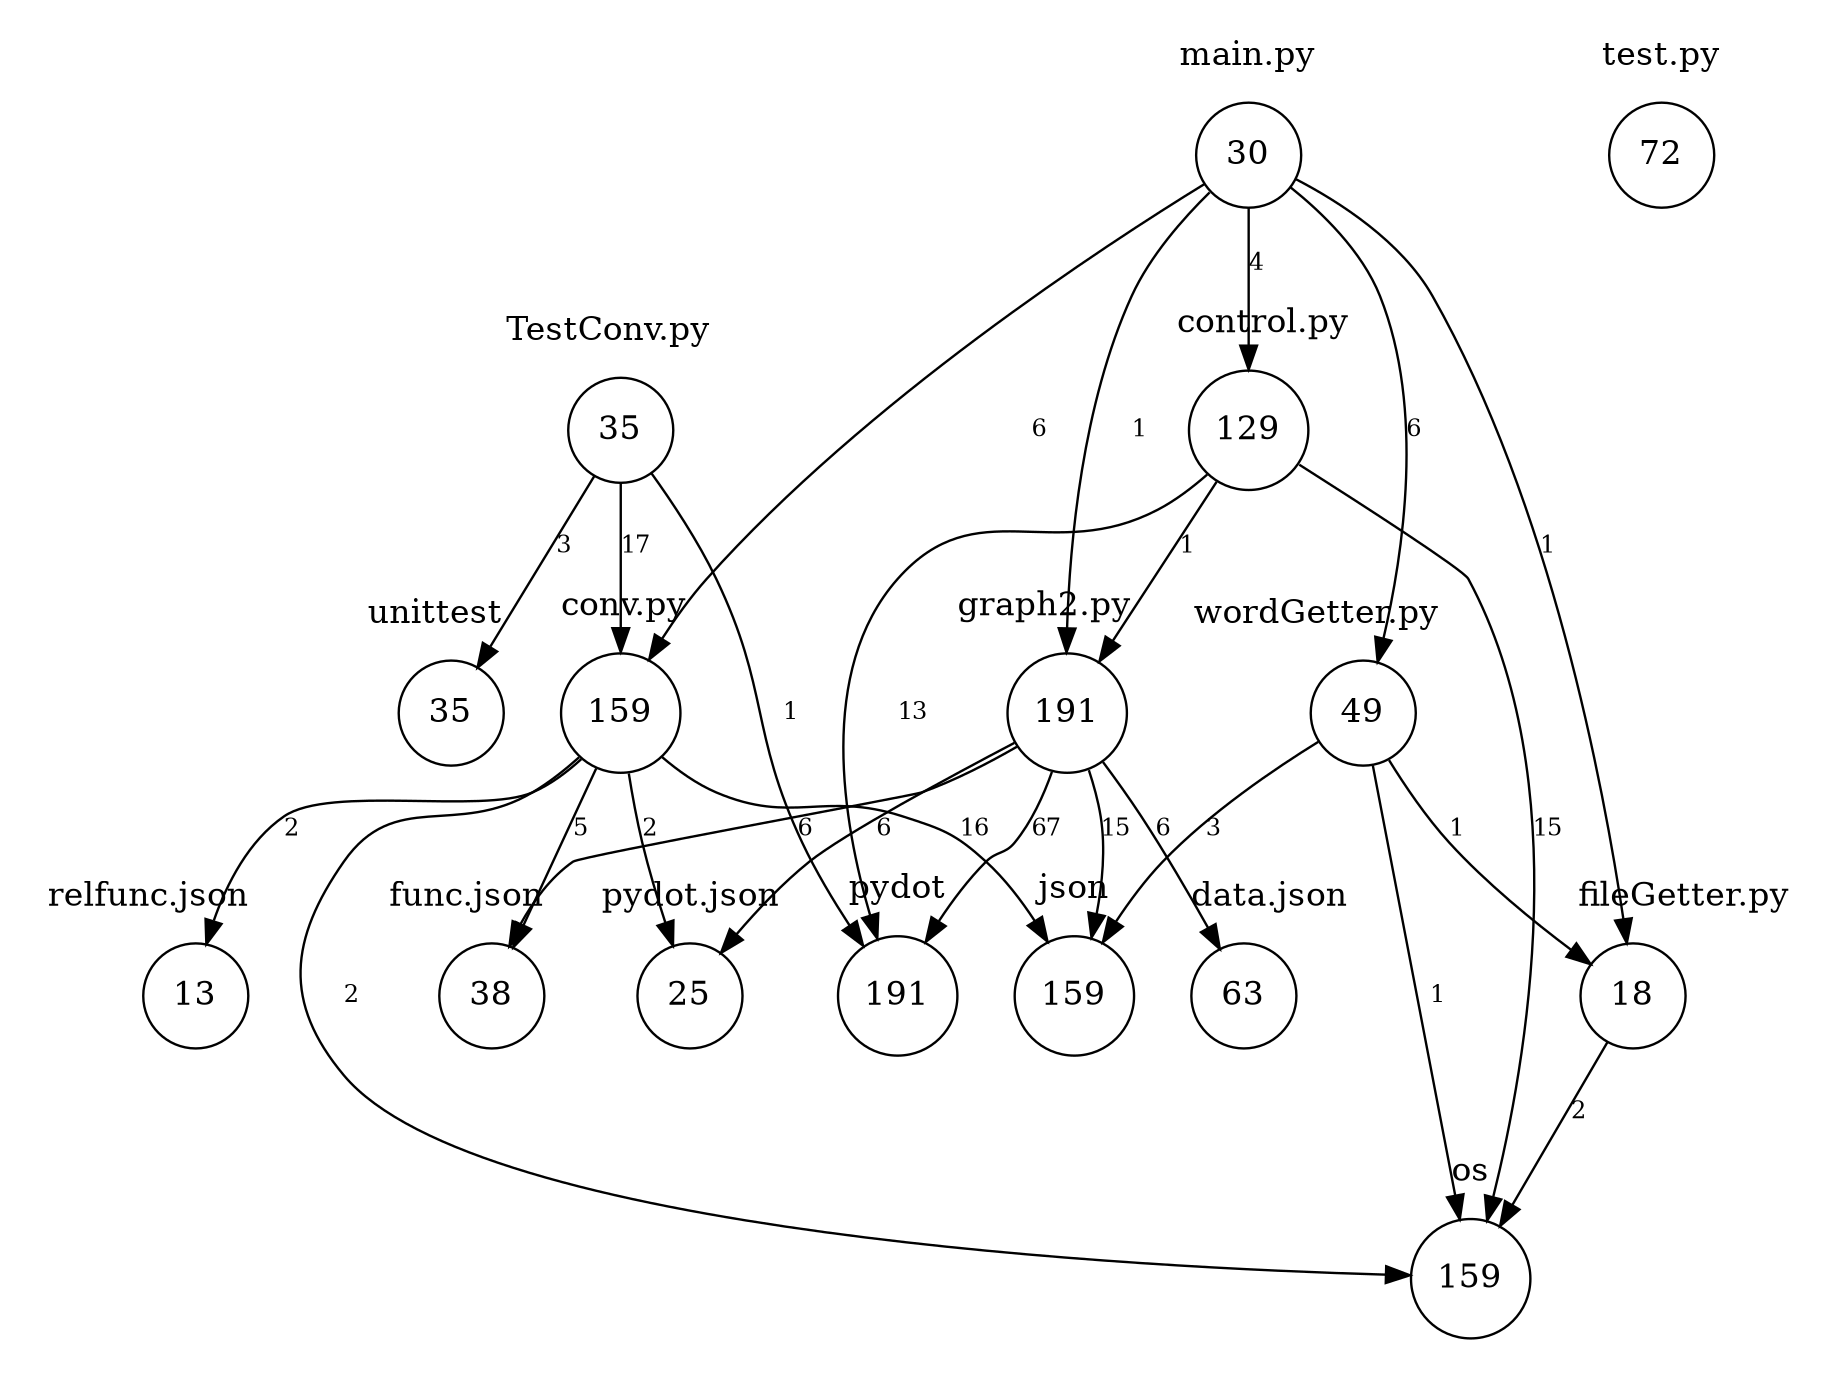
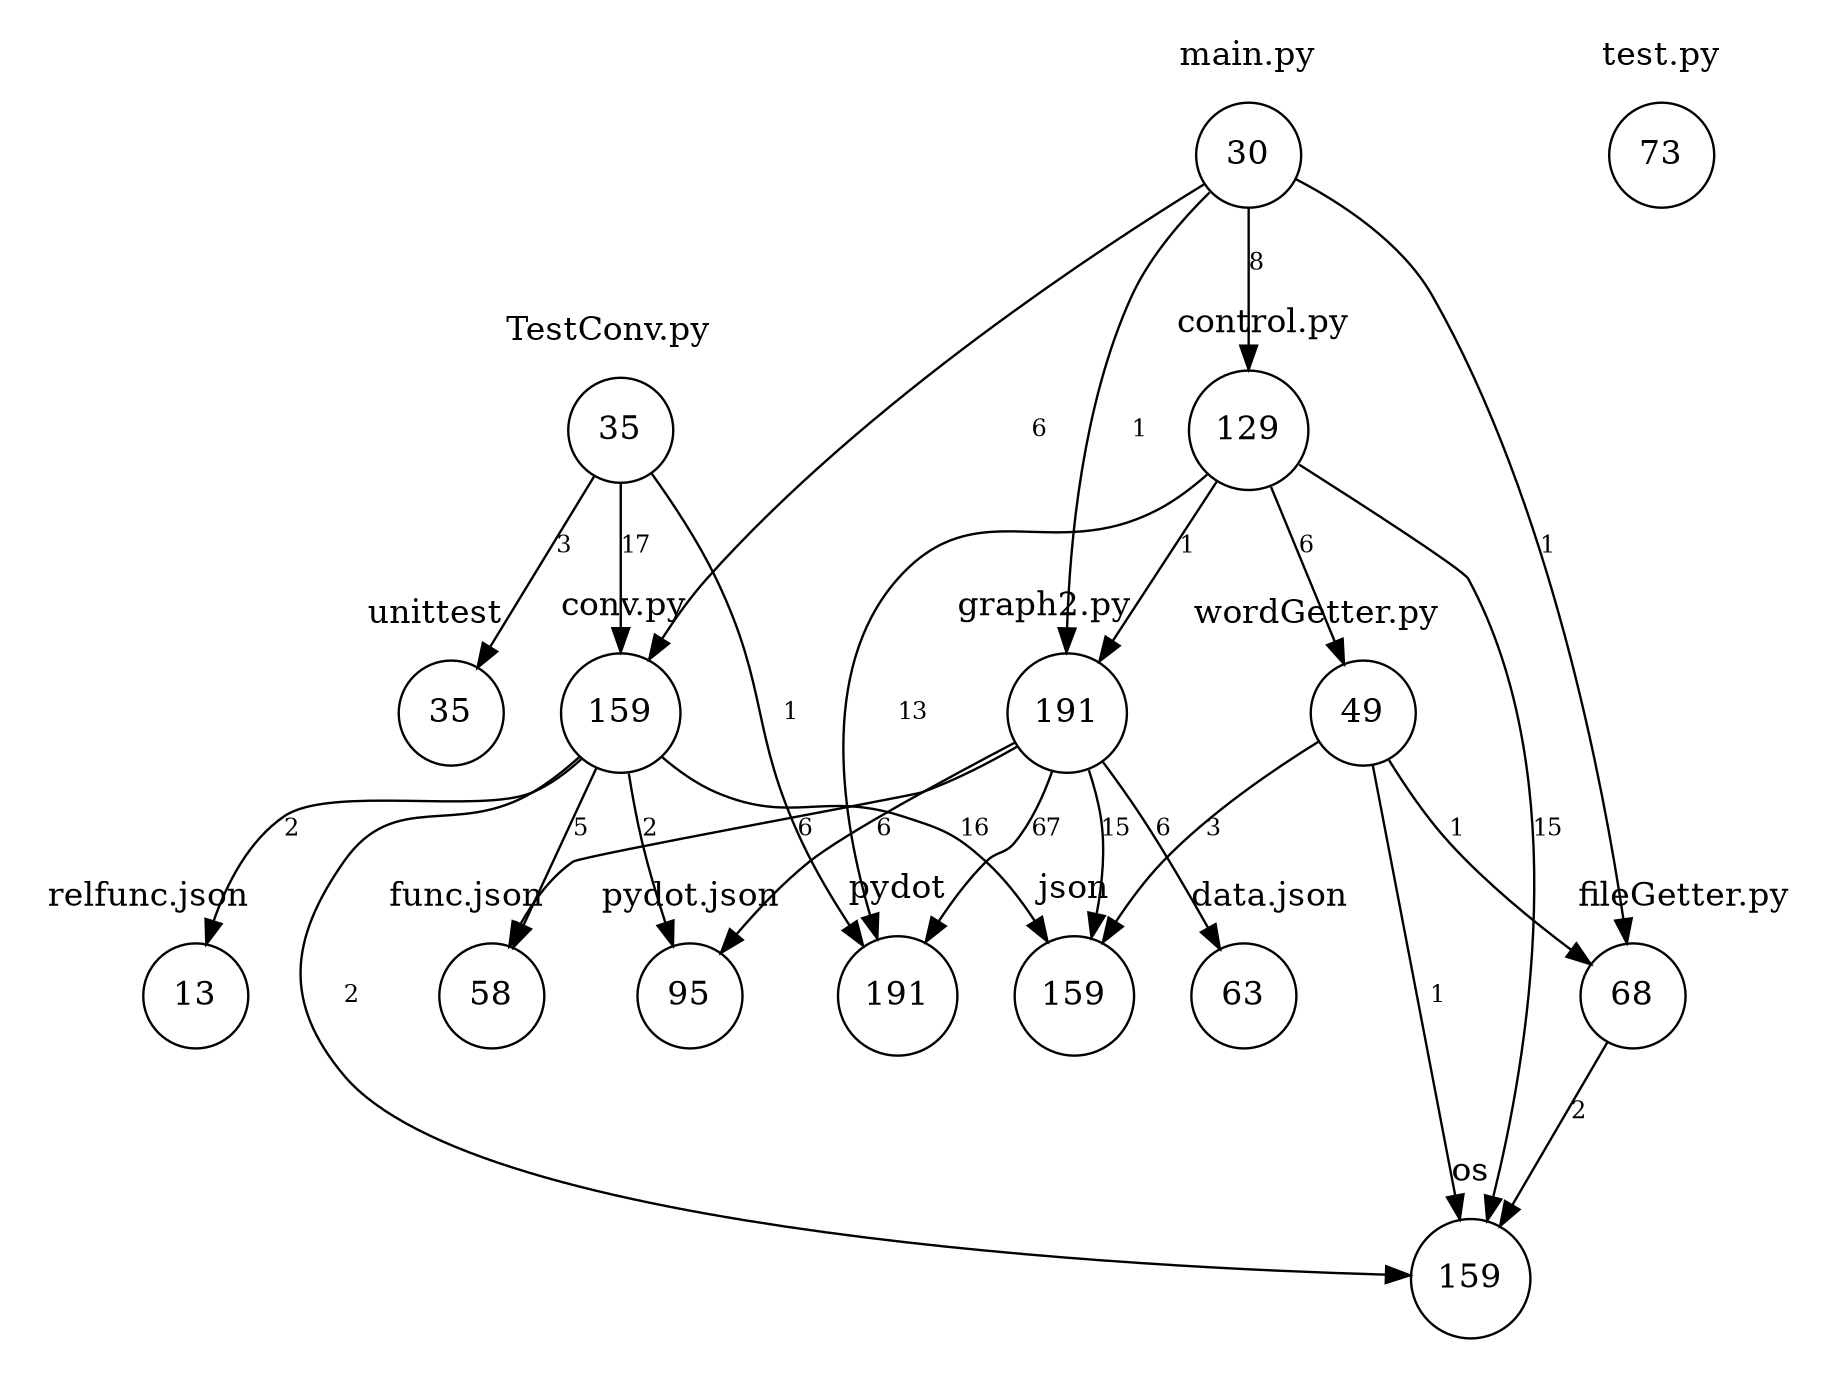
(1662, 155) -> (1662, 155)
(1257, 264) -> (1257, 264)
(1403, 396) -> (1303, 564)
(492, 996) -> (492, 996)
(690, 996) -> (690, 996)
(1633, 996) -> (1633, 996)
